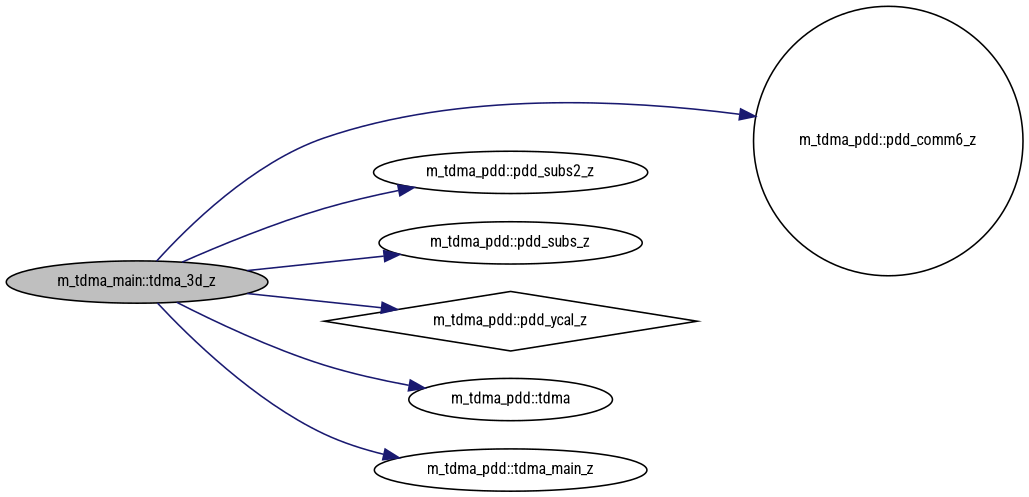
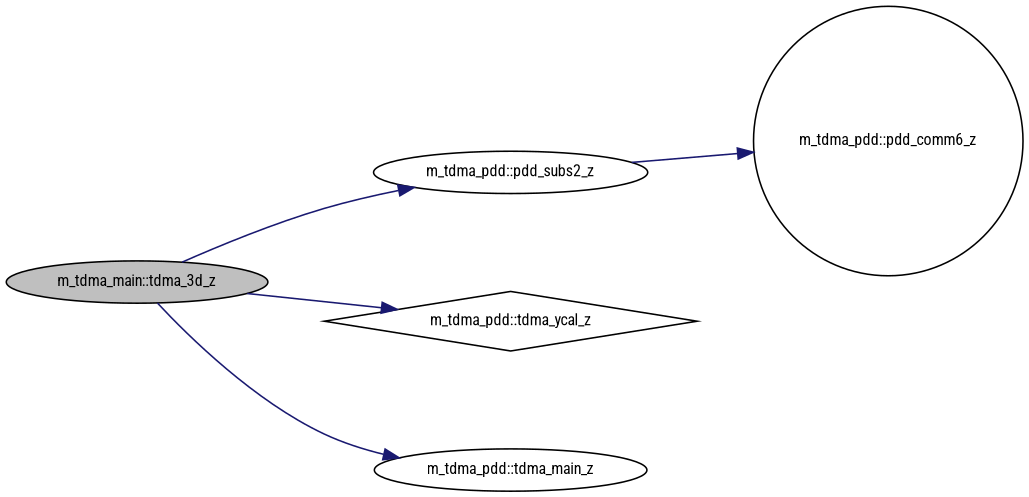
(426, 113) -> (685, 158)
(511, 243) -> none
(511, 321) -> (511, 321)
(511, 400) -> none
